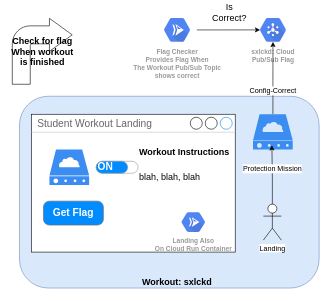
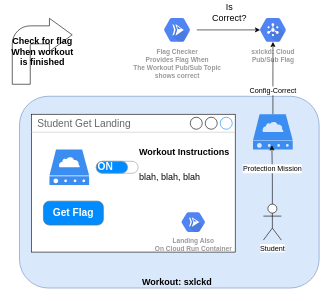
(99, 125) -> (88, 125)
(273, 249) -> (273, 249)
